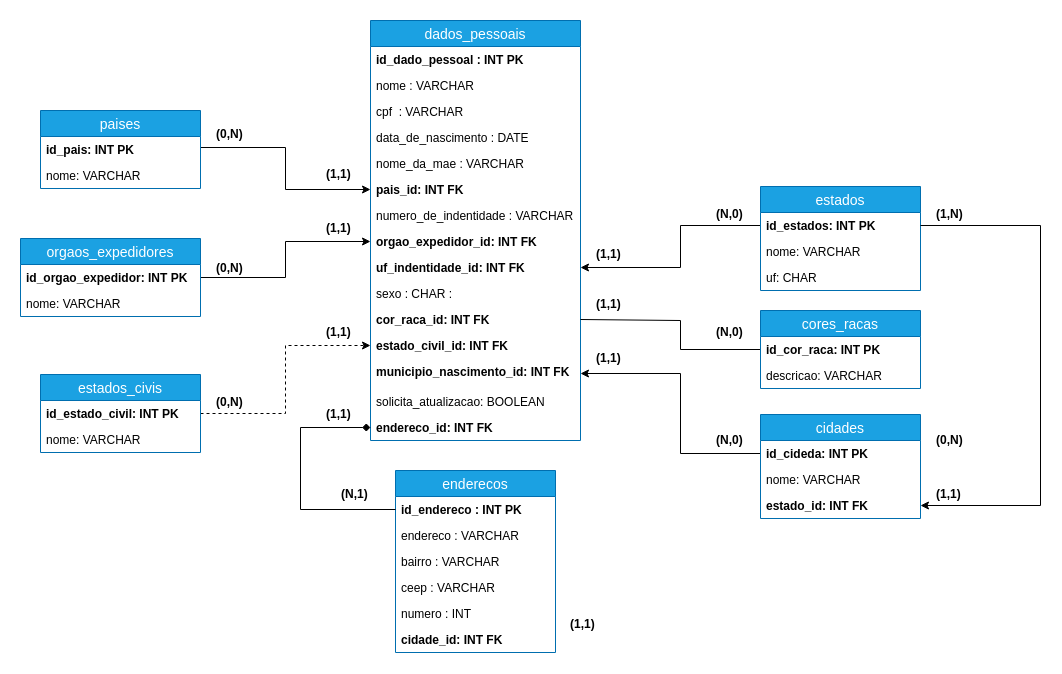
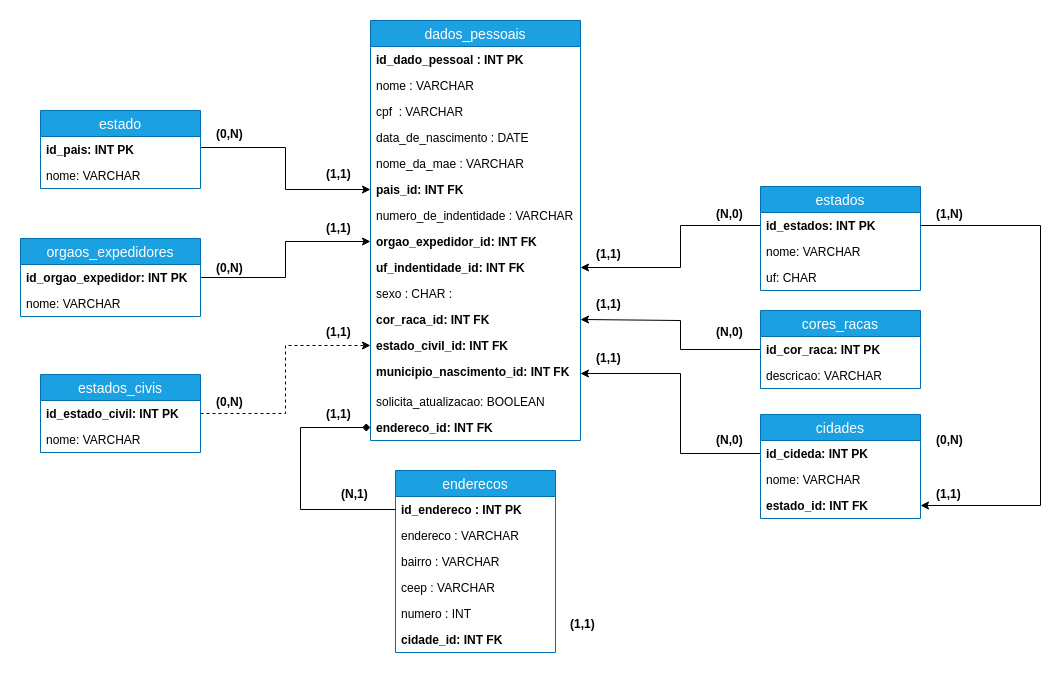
(120, 124) -> (120, 124)
(587, 320) -> (589, 320)
